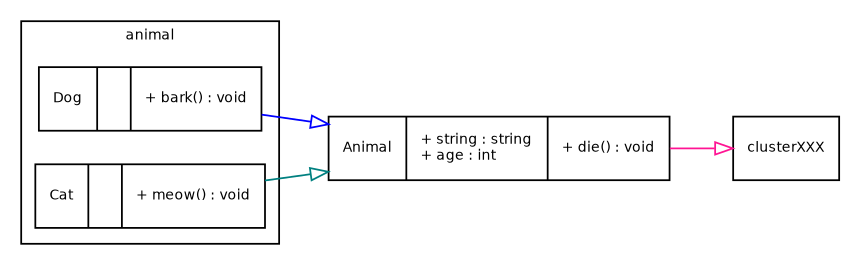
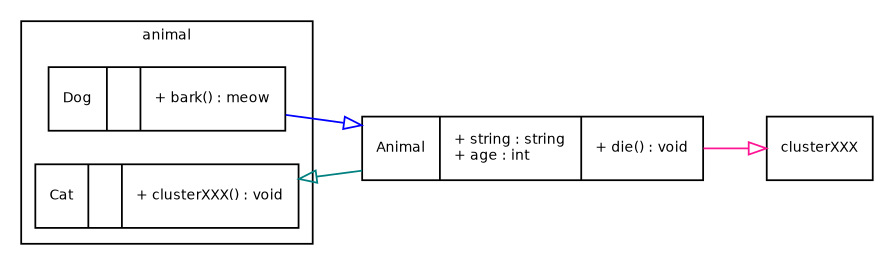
(196, 98) -> (213, 98)
(290, 177) -> (339, 174)
(193, 195) -> (210, 195)
